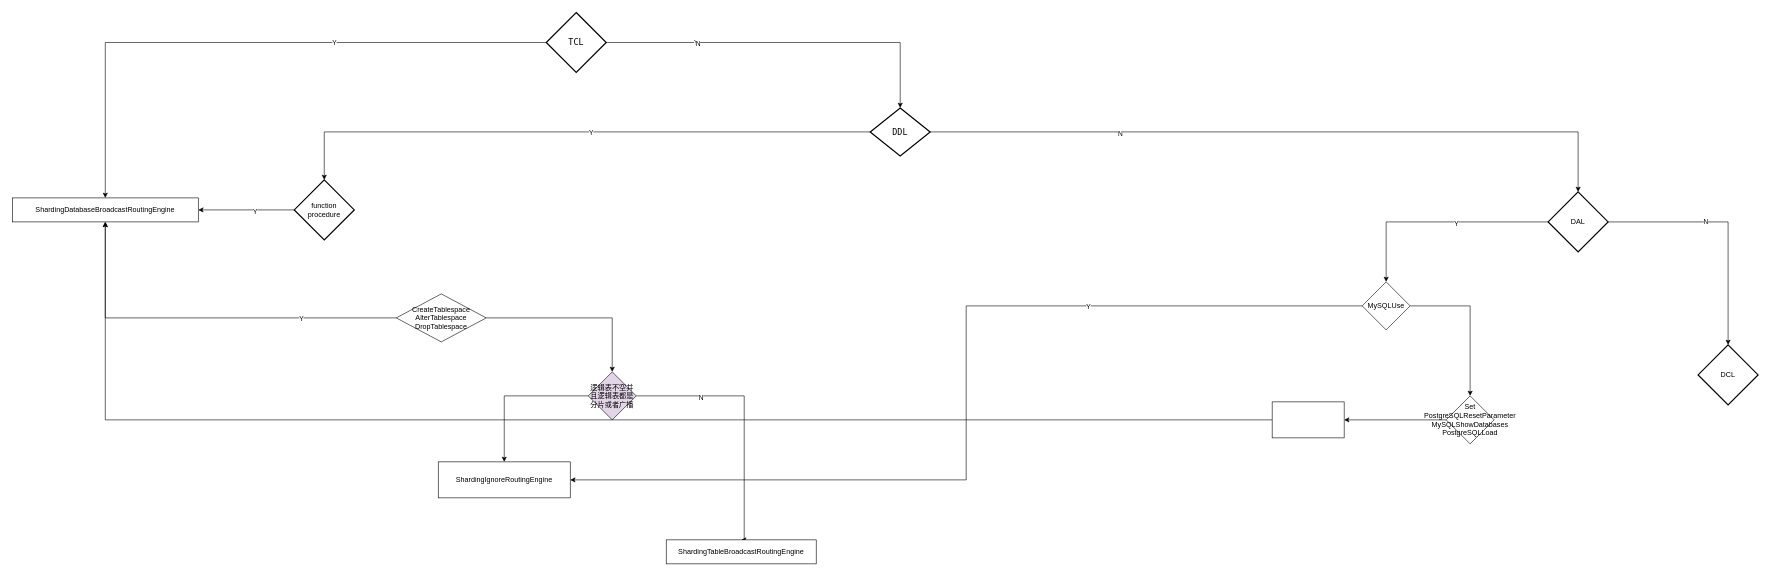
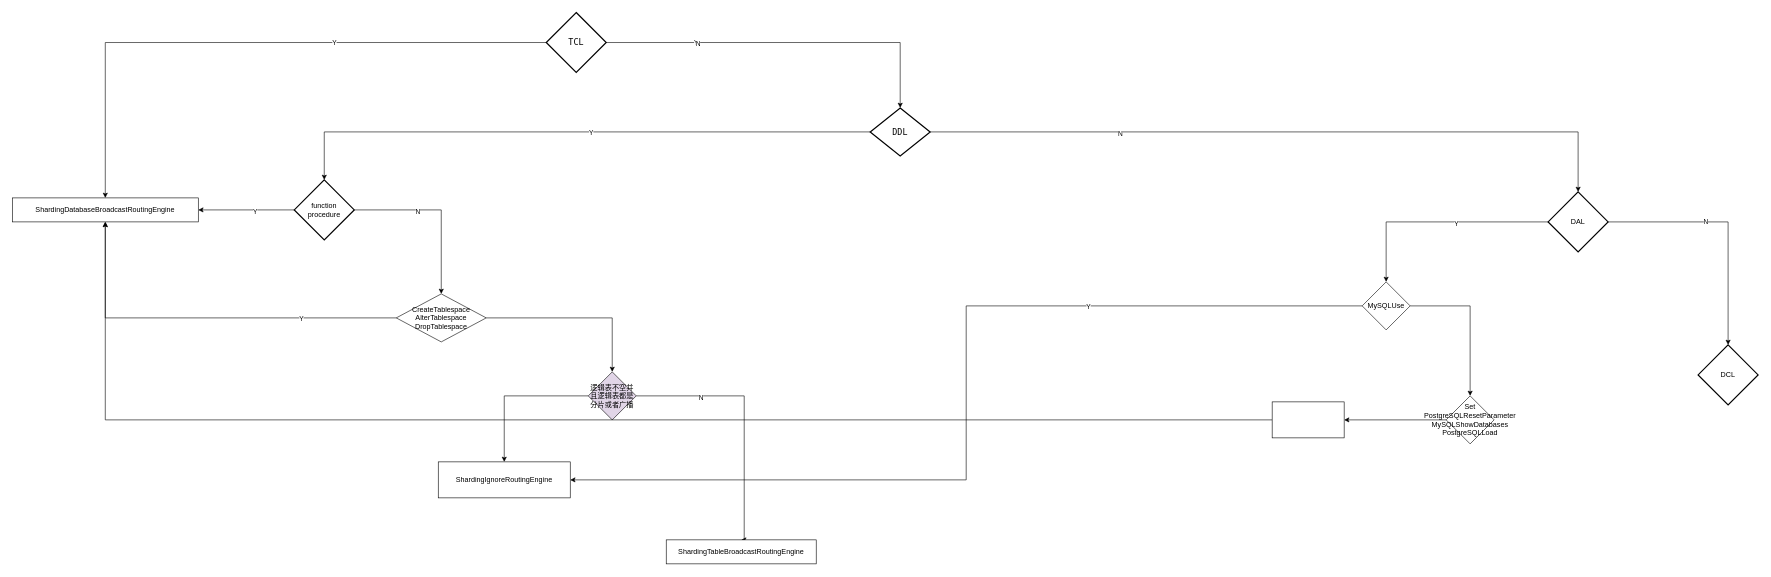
none -> (417, 210)
